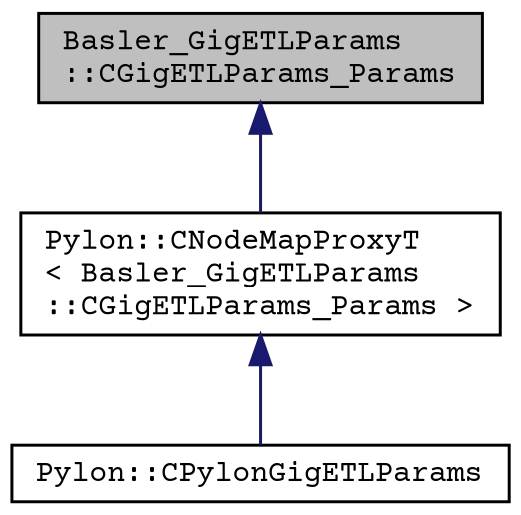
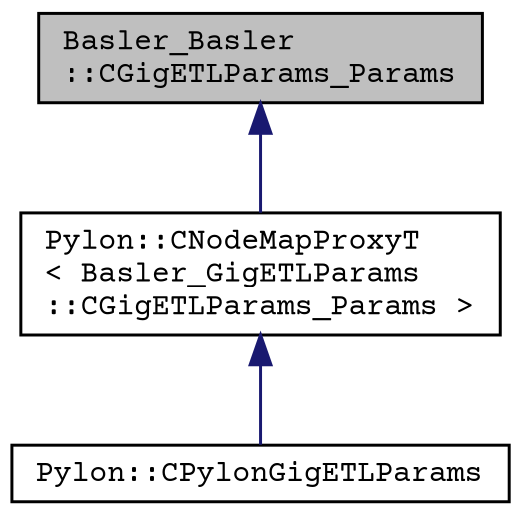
(261, 58) -> (261, 58)
